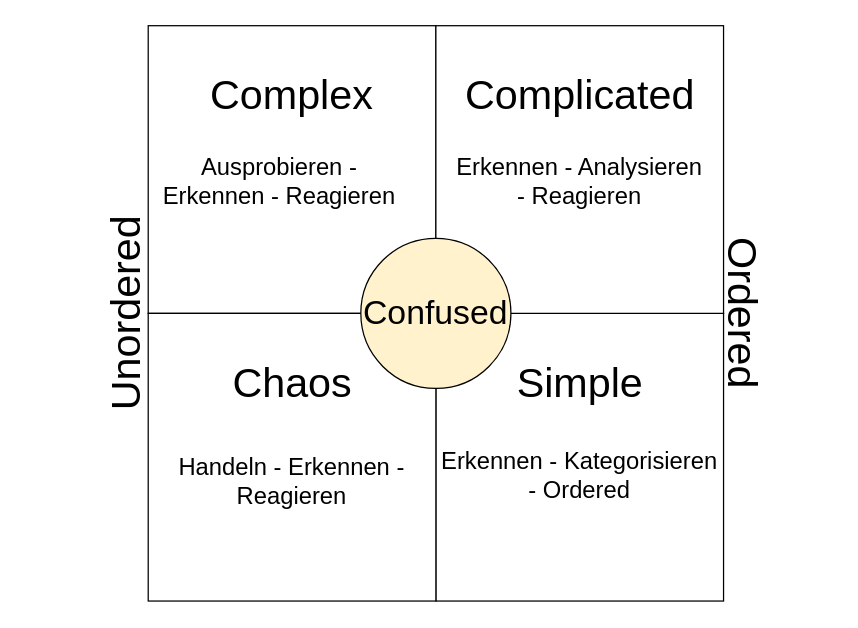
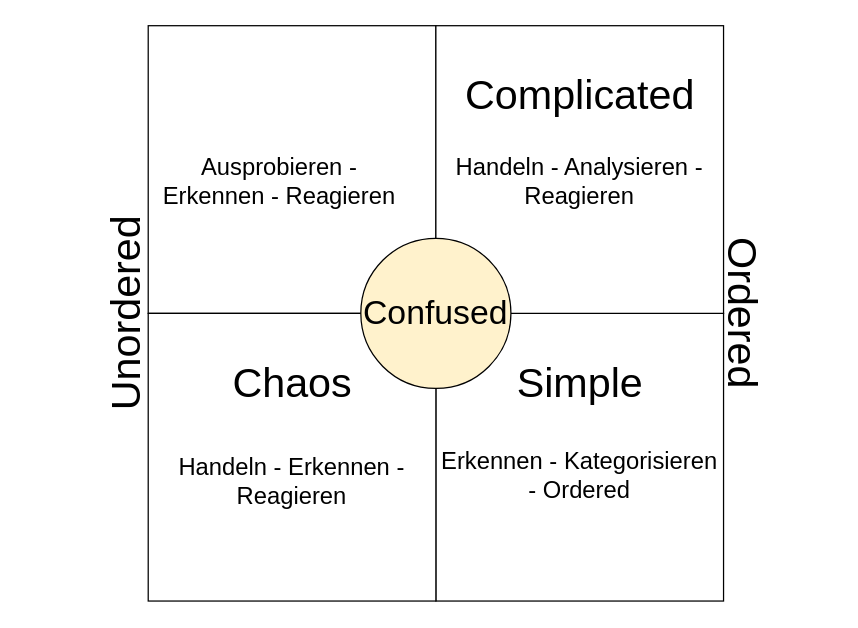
(292, 94) -> none
(579, 182) -> (579, 182)
